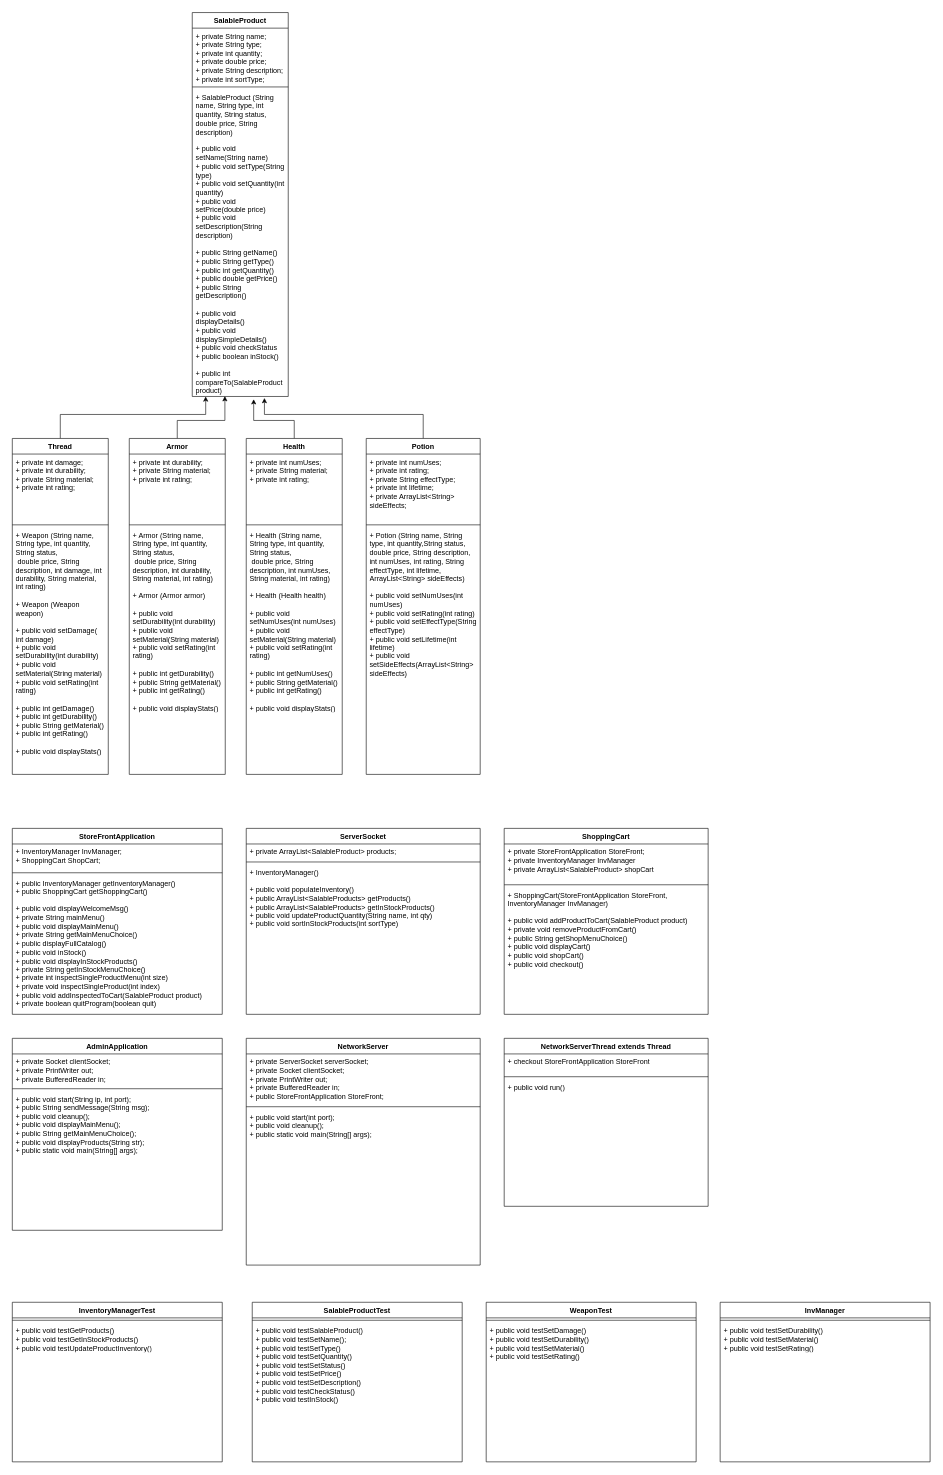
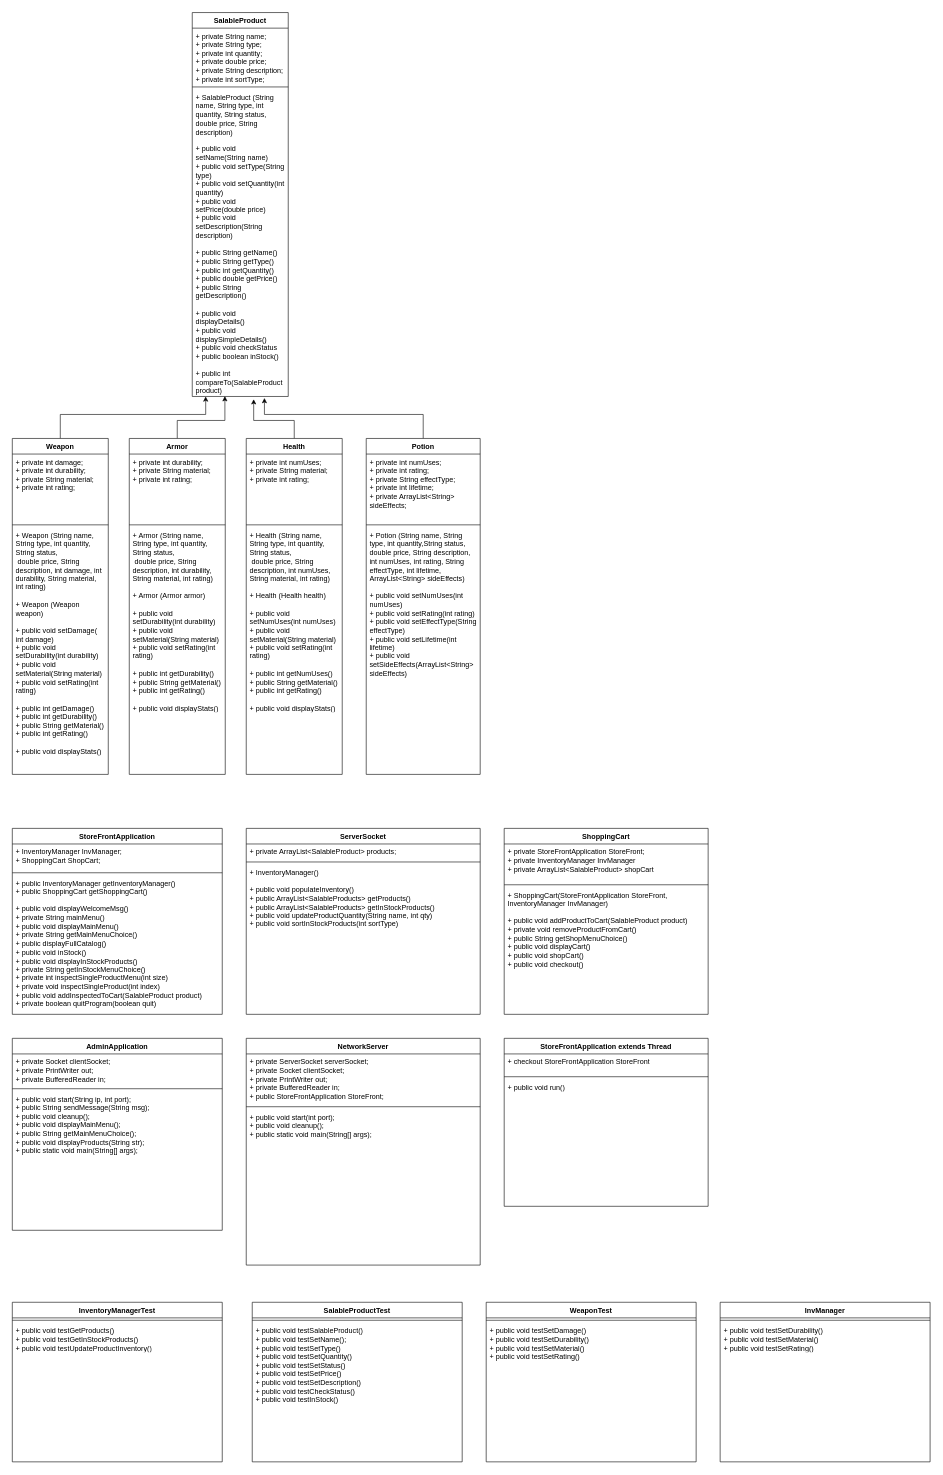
(60, 447) -> (60, 447)
(606, 1047) -> (606, 1047)
